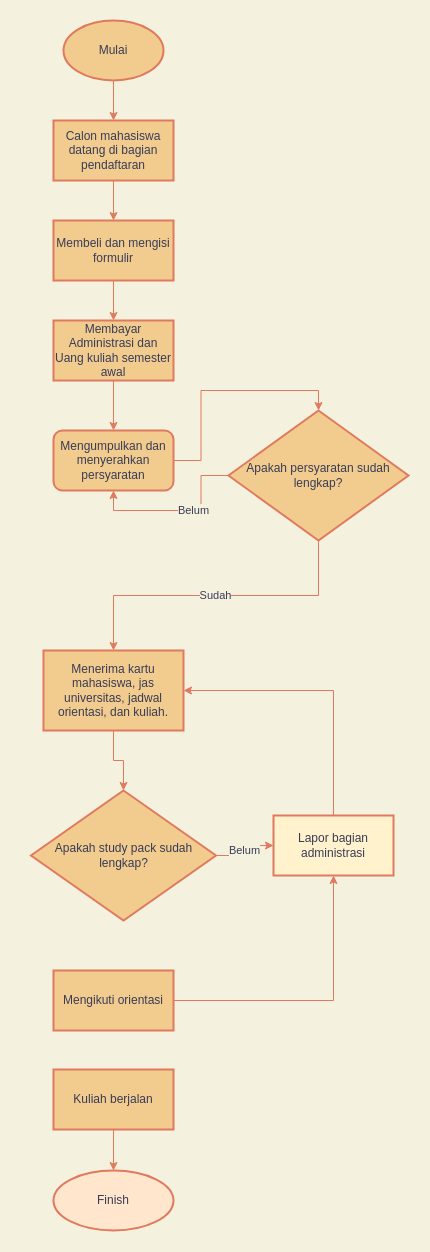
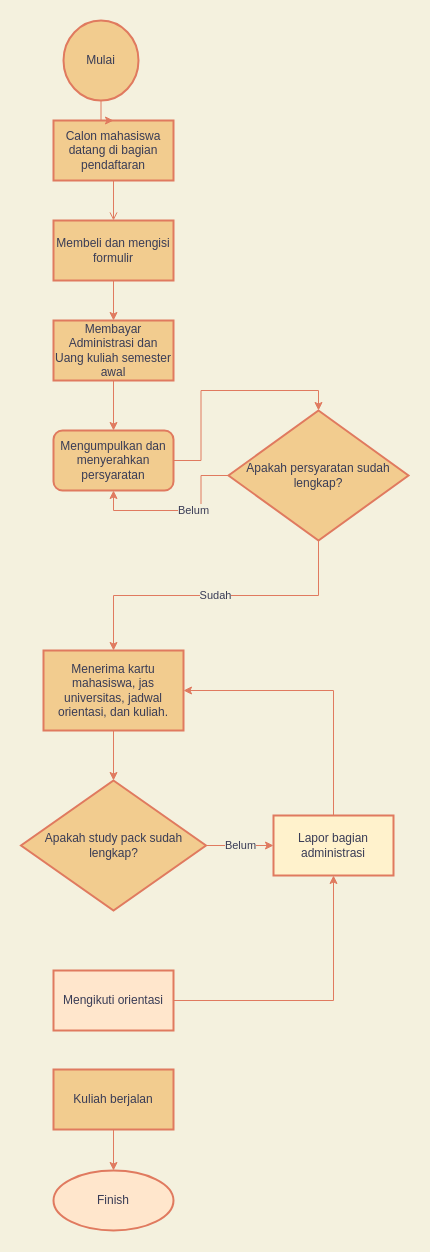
(114, 51) -> (101, 61)
(114, 212) -> (114, 213)
(124, 856) -> (114, 846)
(114, 1001) -> (114, 1001)
